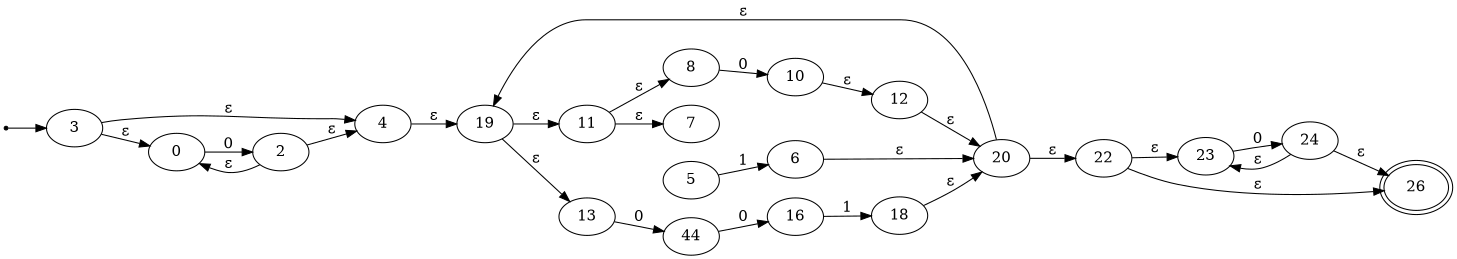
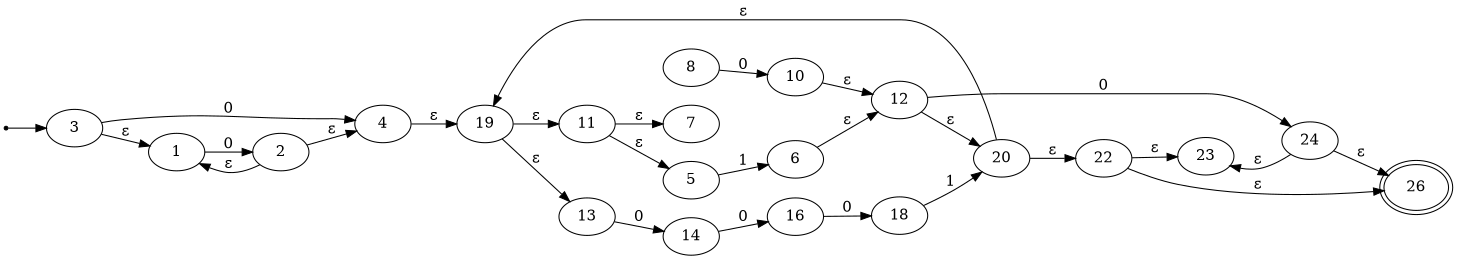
(635, 98) -> (635, 150)
(229, 109) -> (229, 109)
(1252, 148) -> (1108, 94)
(177, 152) -> (177, 152)
(893, 159) -> (843, 132)
(951, 182) -> (951, 182)
(848, 208) -> (848, 208)
(691, 236) -> (691, 236)
